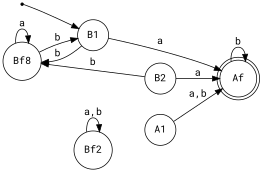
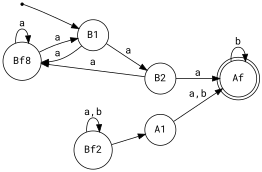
(58, 38) -> (58, 38)
(162, 51) -> (124, 55)
(58, 54) -> (58, 54)
(93, 62) -> (93, 62)
none -> (125, 140)
